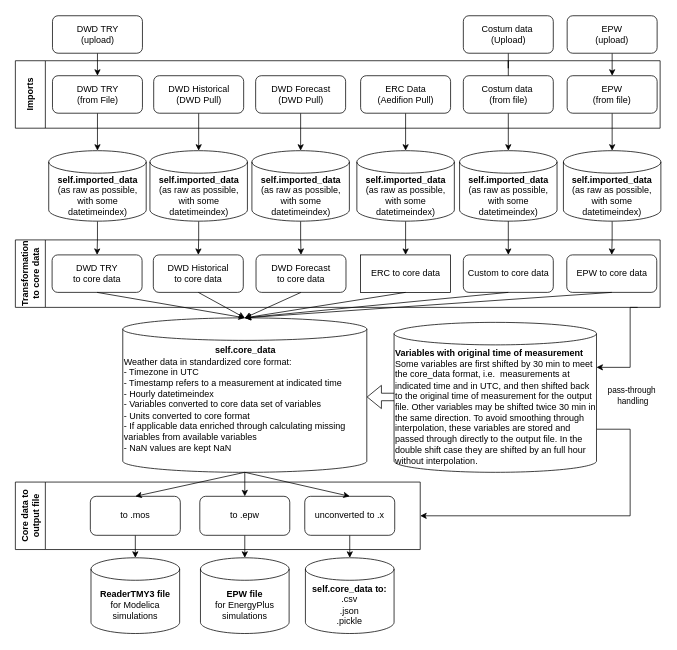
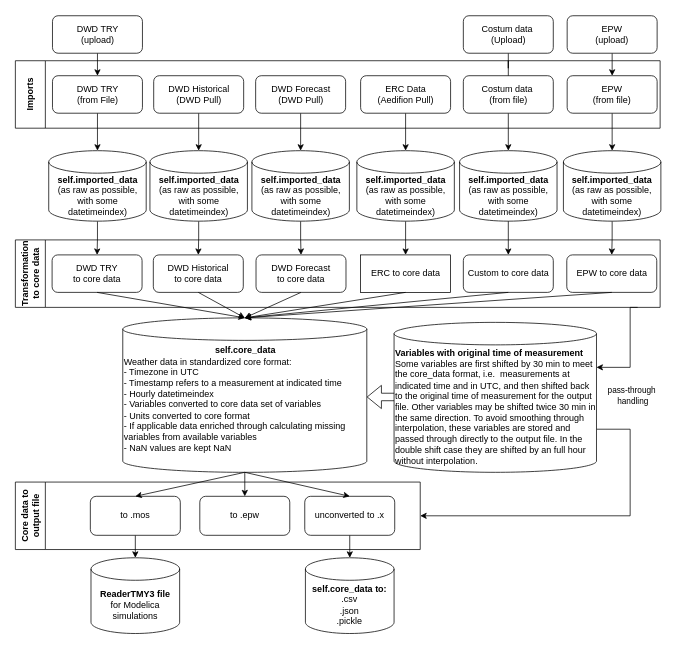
(245, 543) -> none
(245, 596) -> none
